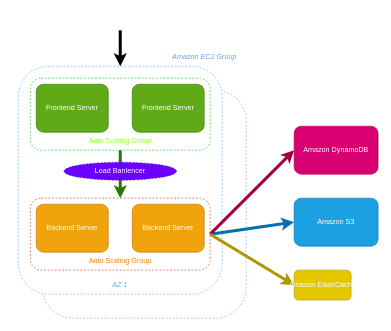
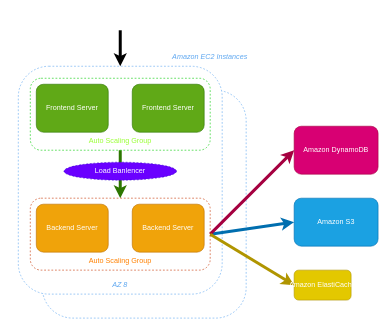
(203, 57) -> (211, 57)
(120, 285) -> (120, 285)
